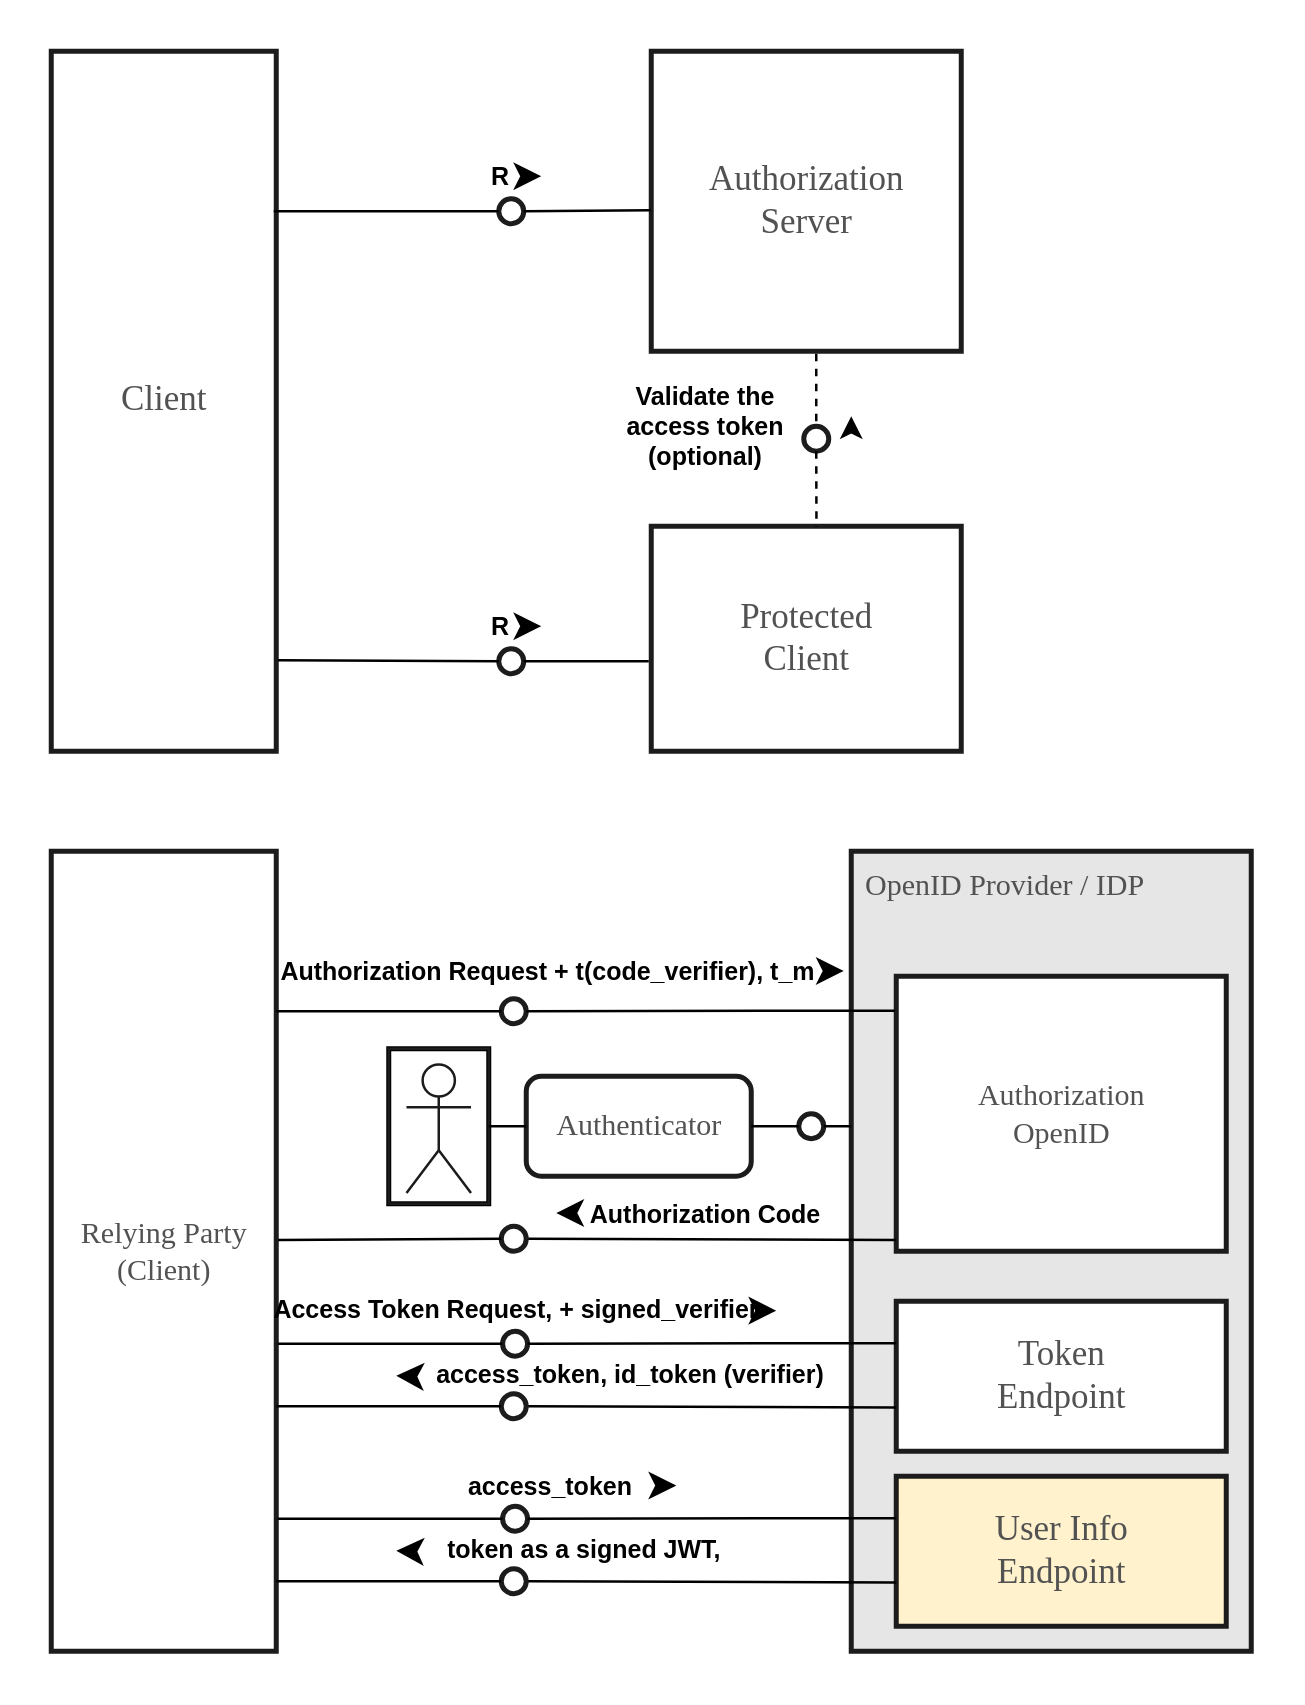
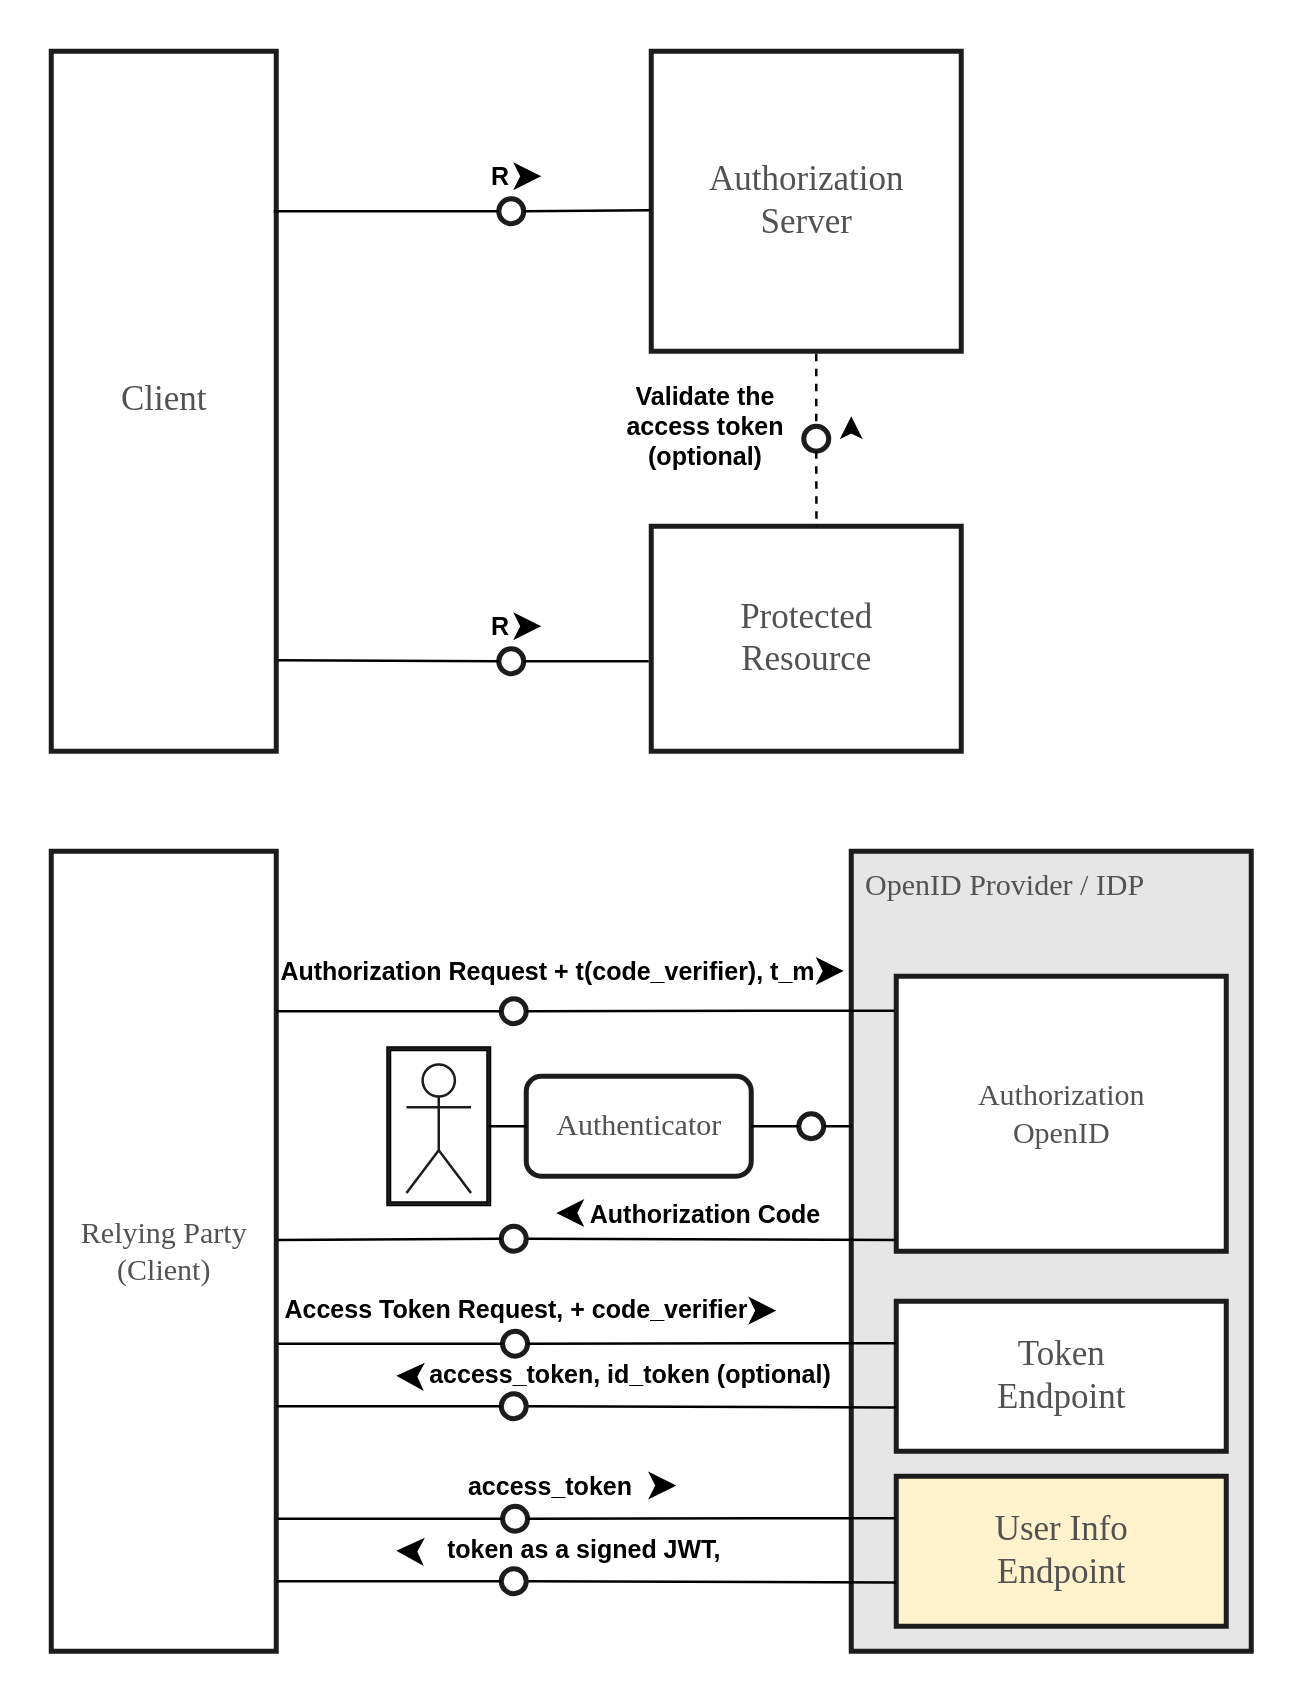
(808, 639) -> (808, 639)
(514, 1309) -> (514, 1309)
(631, 1374) -> (631, 1374)
